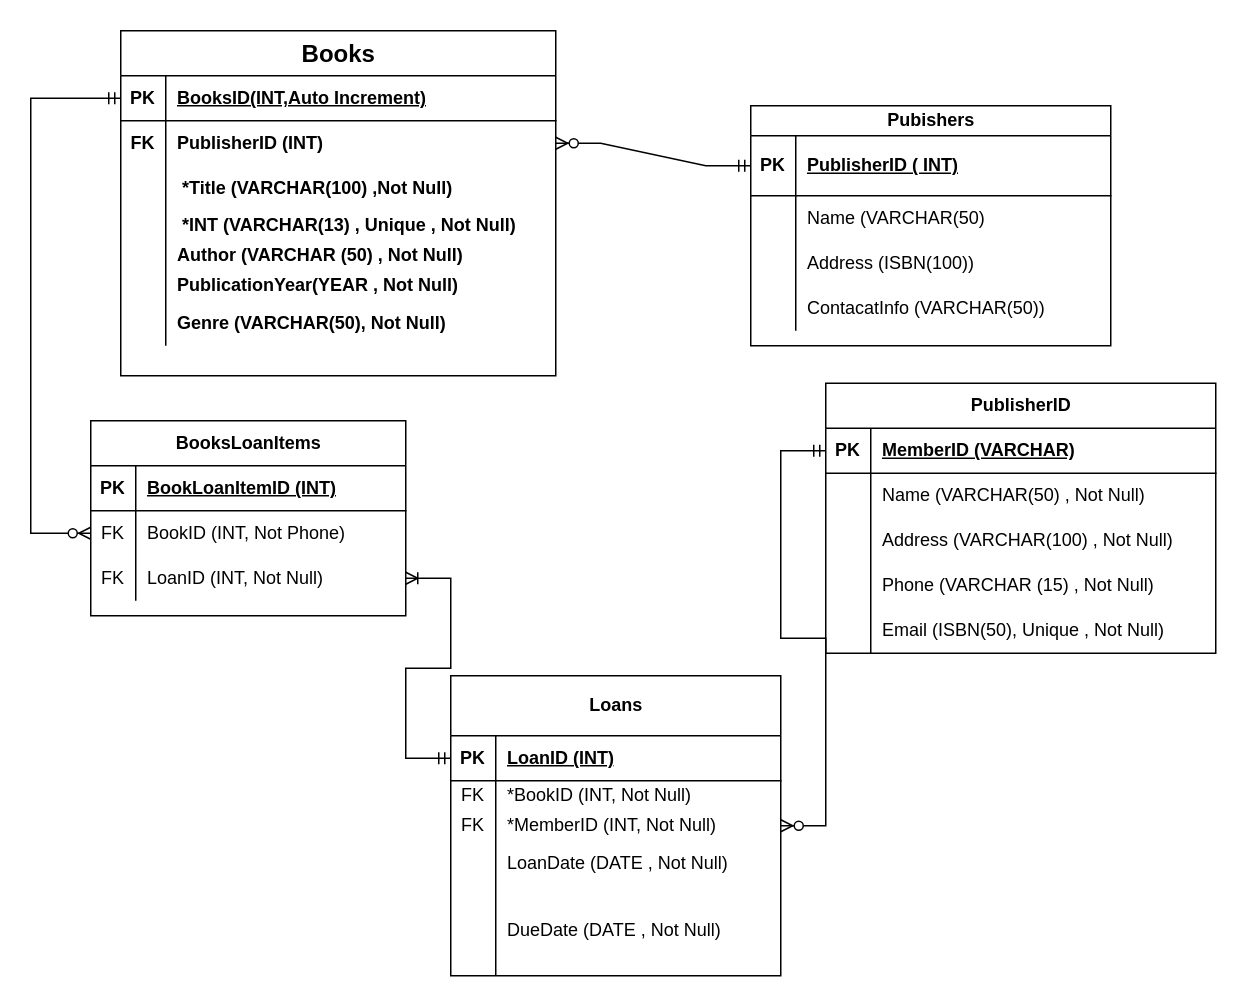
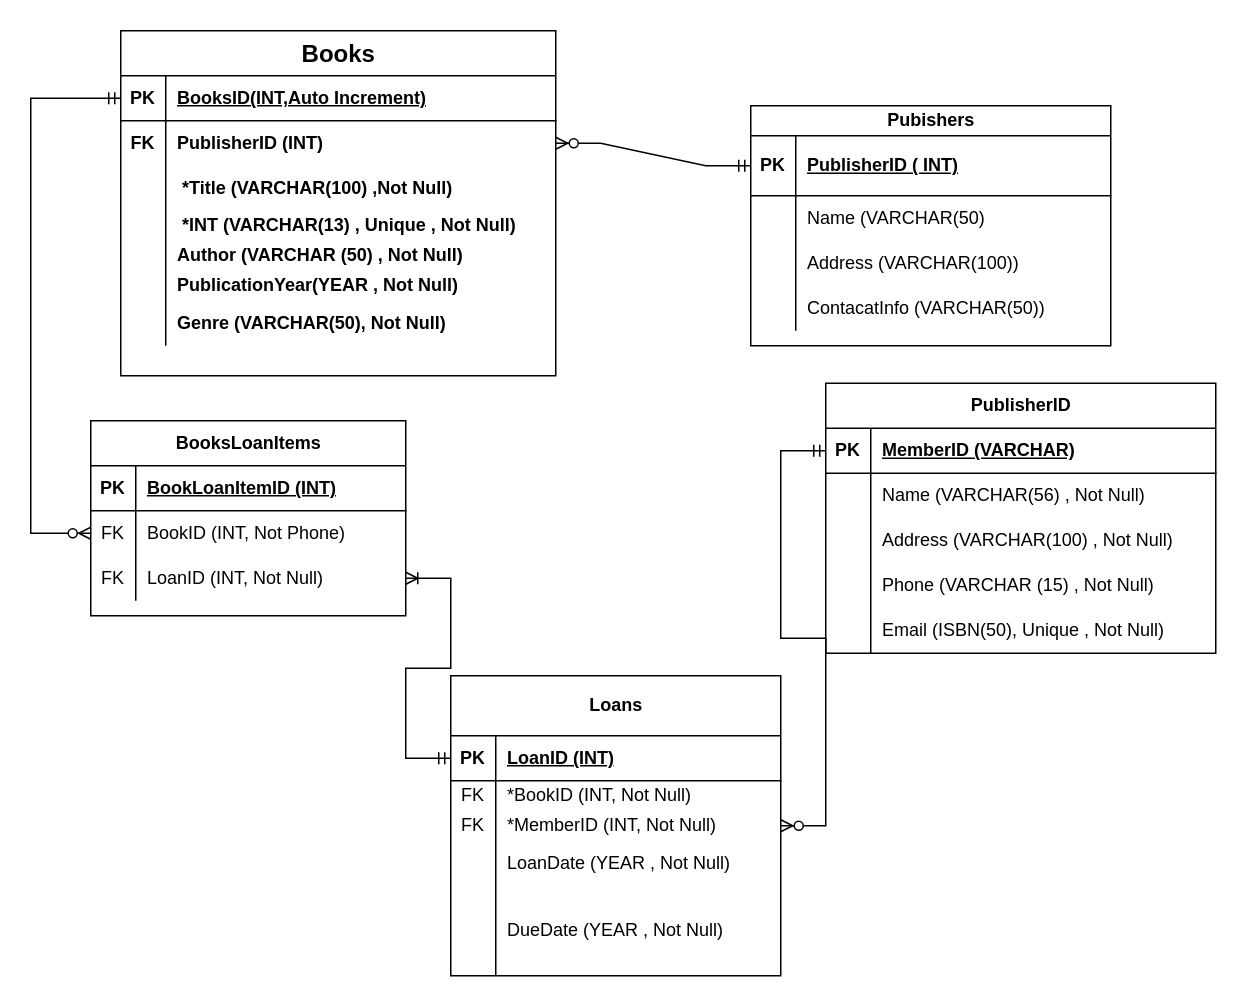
(901, 263) -> (916, 263)
(1013, 496) -> (1013, 496)
(622, 863) -> (622, 863)
(617, 931) -> (617, 931)
